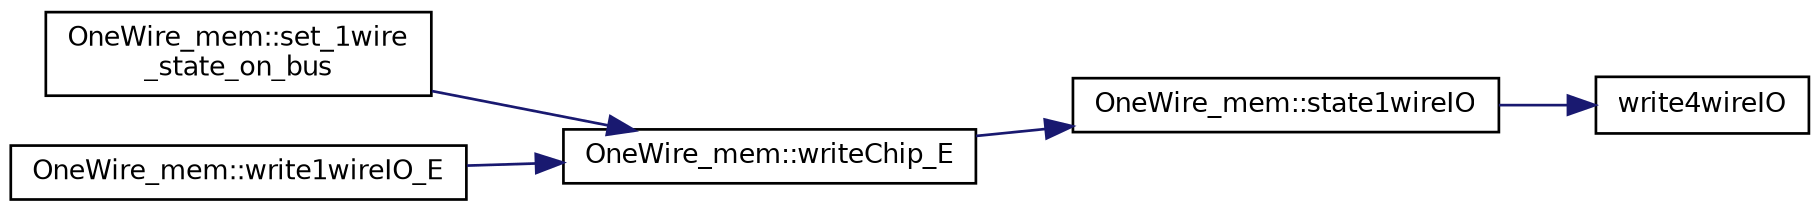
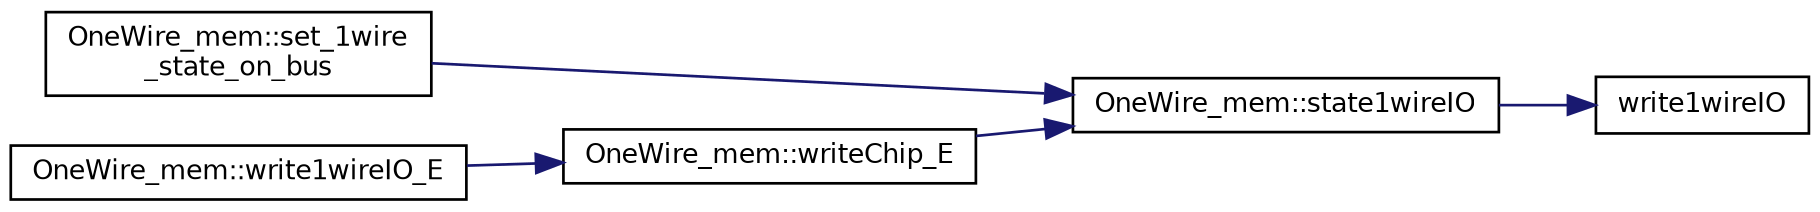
(1702, 105) -> (1702, 105)
(520, 108) -> (738, 78)
